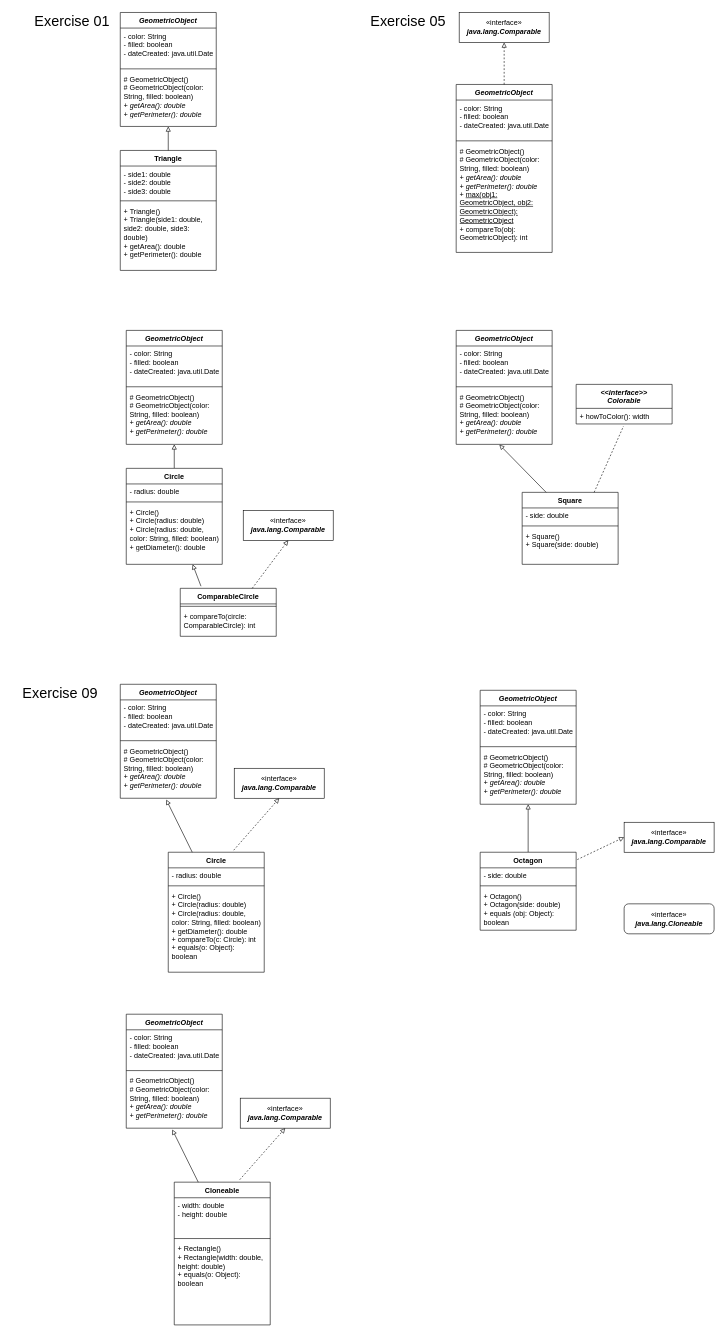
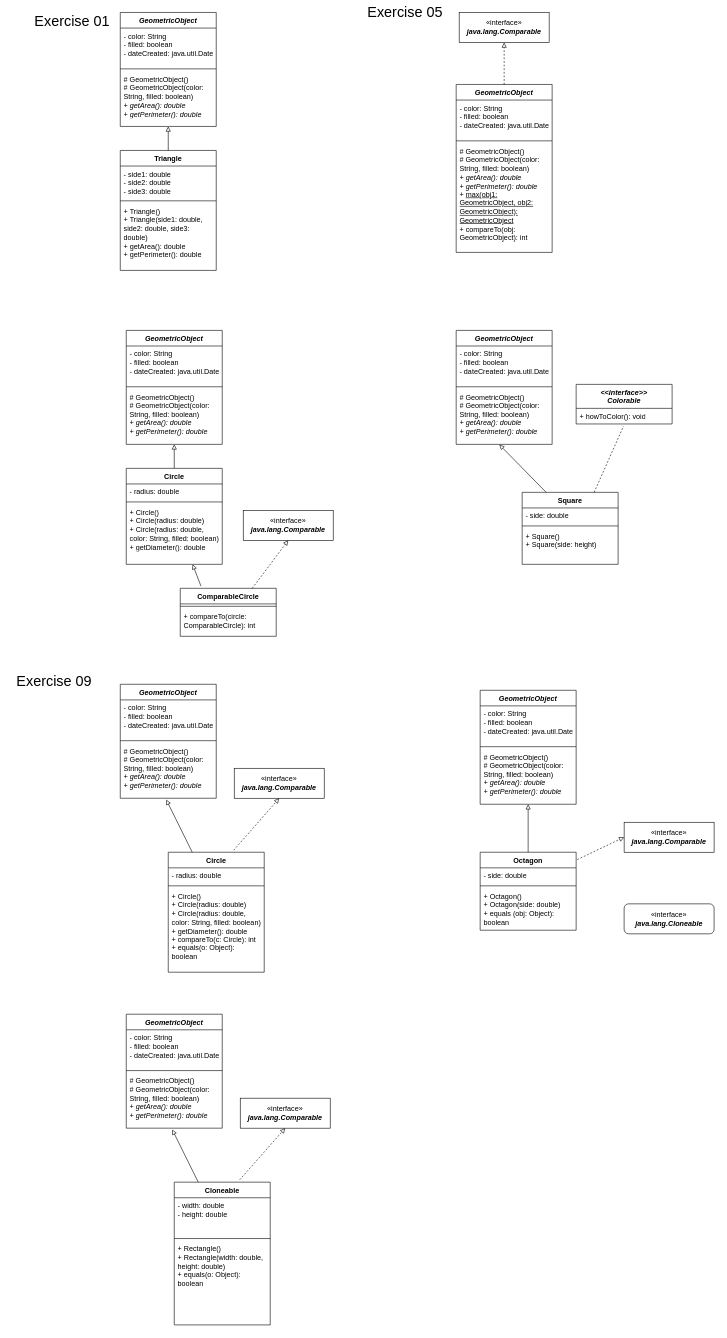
(408, 21) -> (405, 12)
(618, 417) -> (616, 417)
(566, 541) -> (566, 541)
(60, 693) -> (54, 681)
